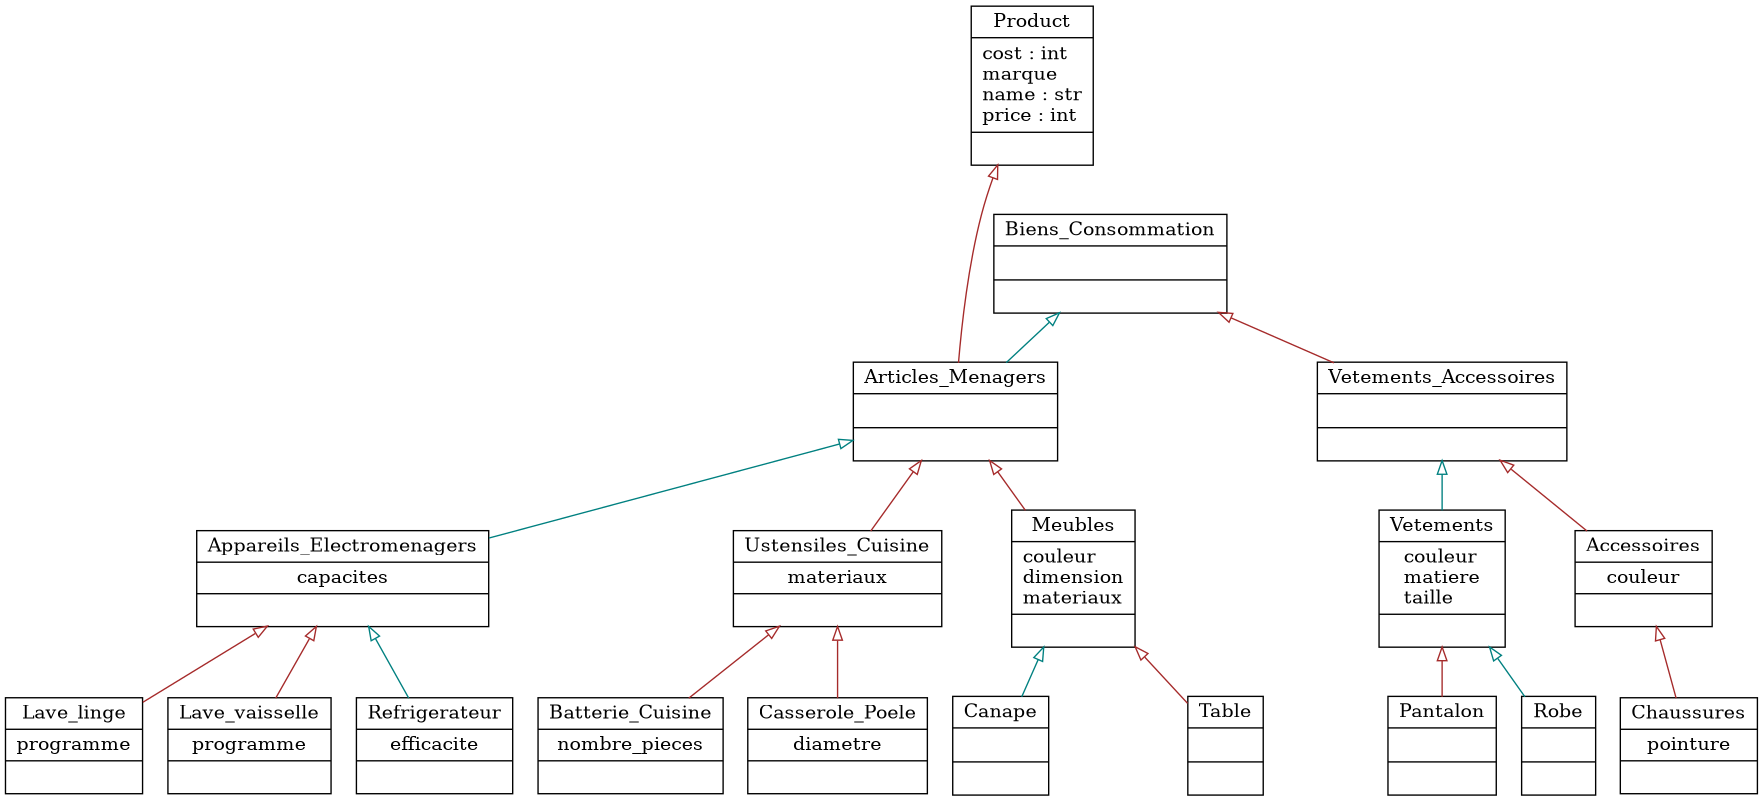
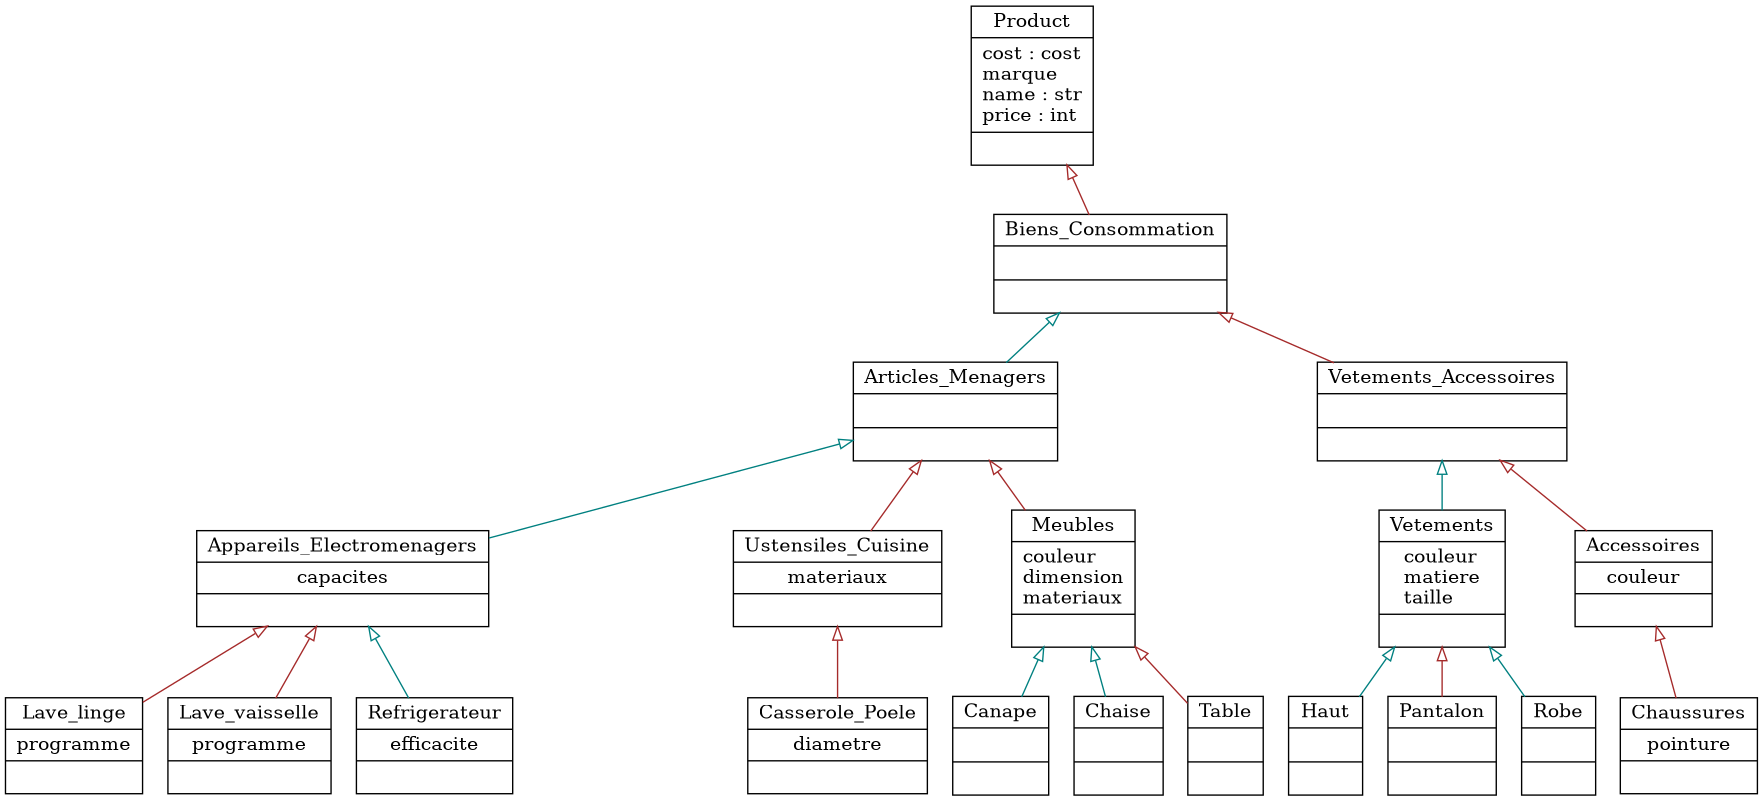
(1025, 53) -> (1032, 53)
(970, 269) -> (1081, 196)
(631, 746) -> none
none -> (1119, 746)
none -> (1326, 746)
